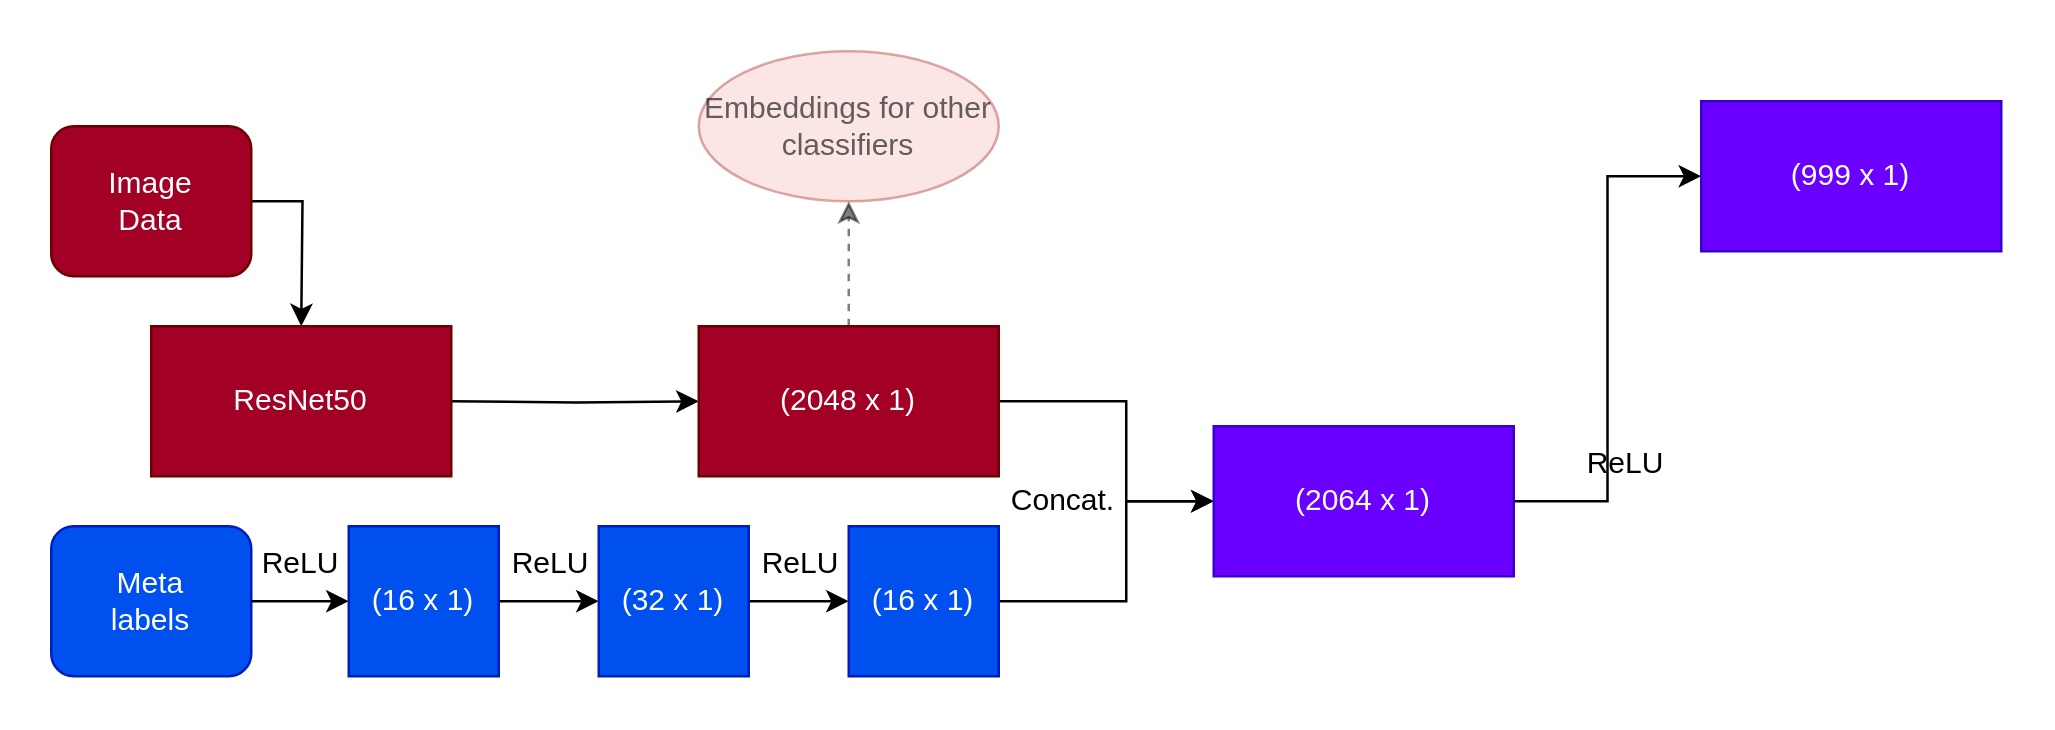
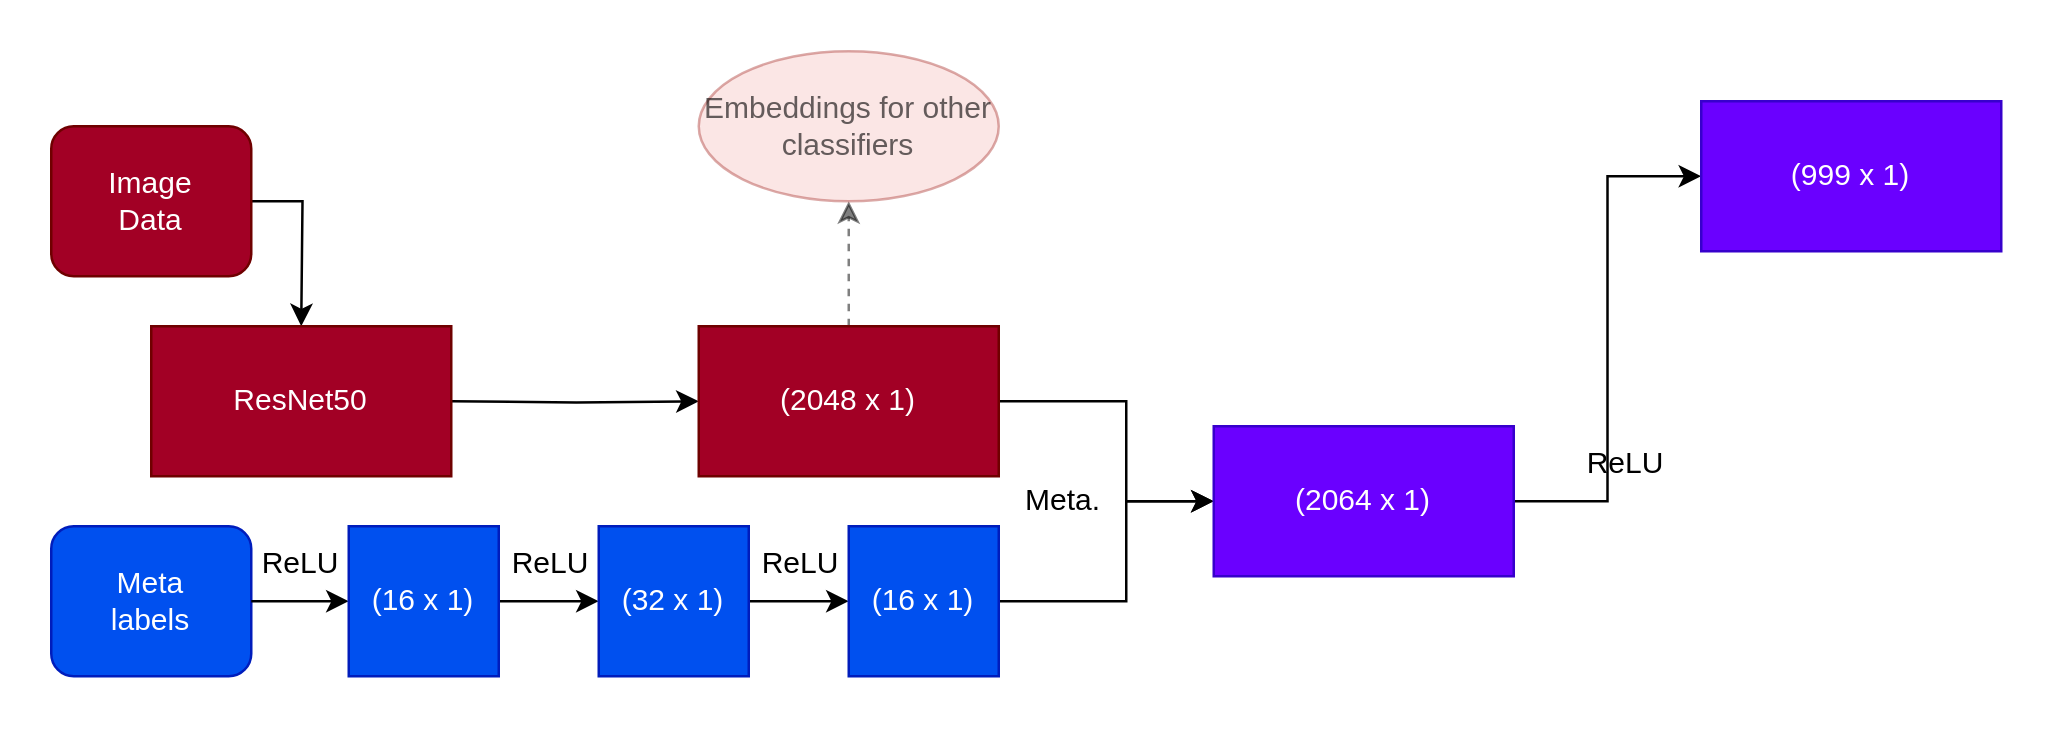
(1064, 501) -> (1064, 501)
